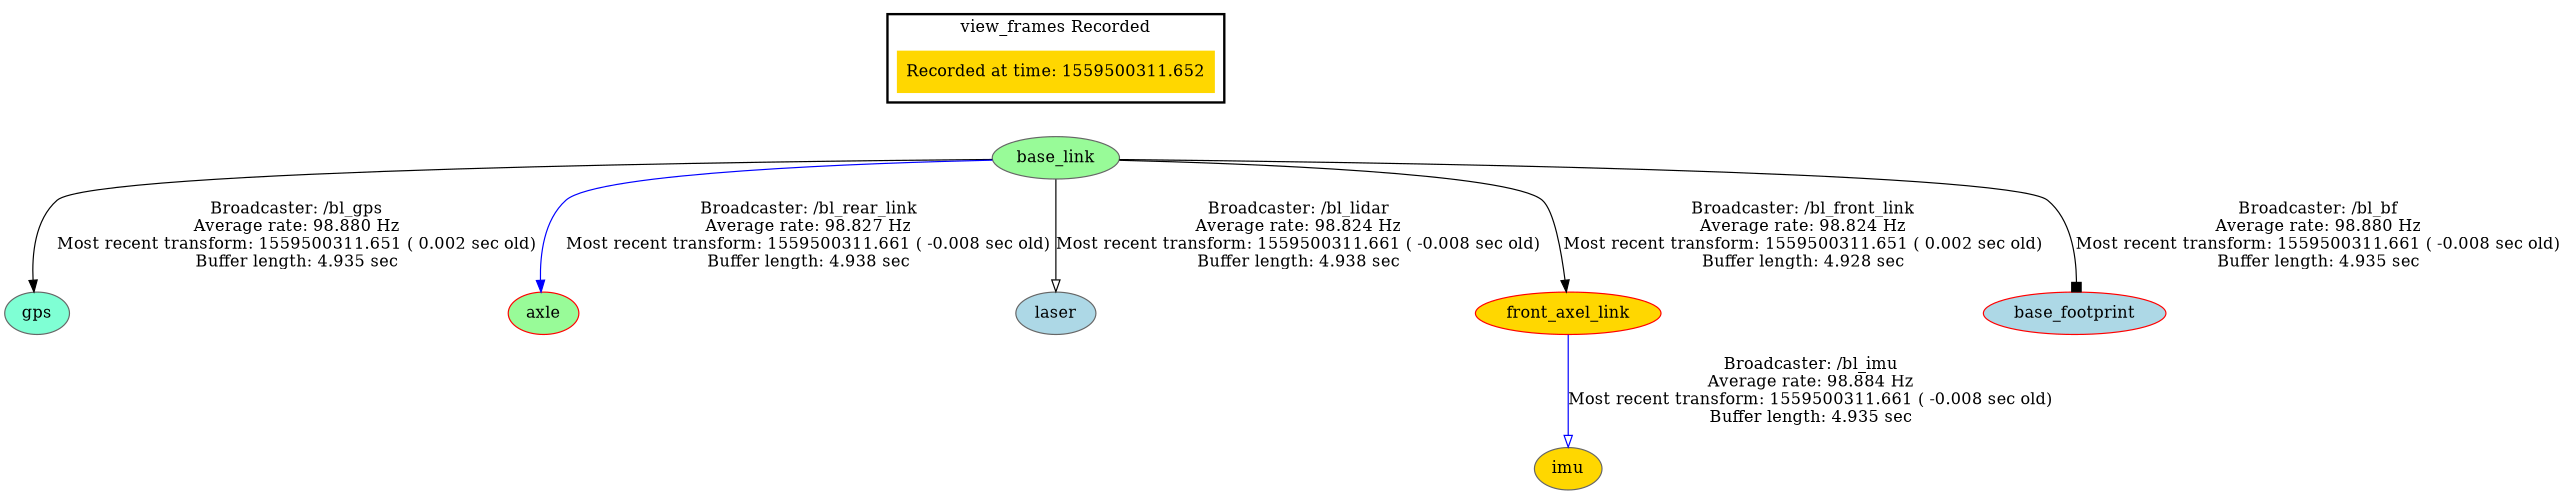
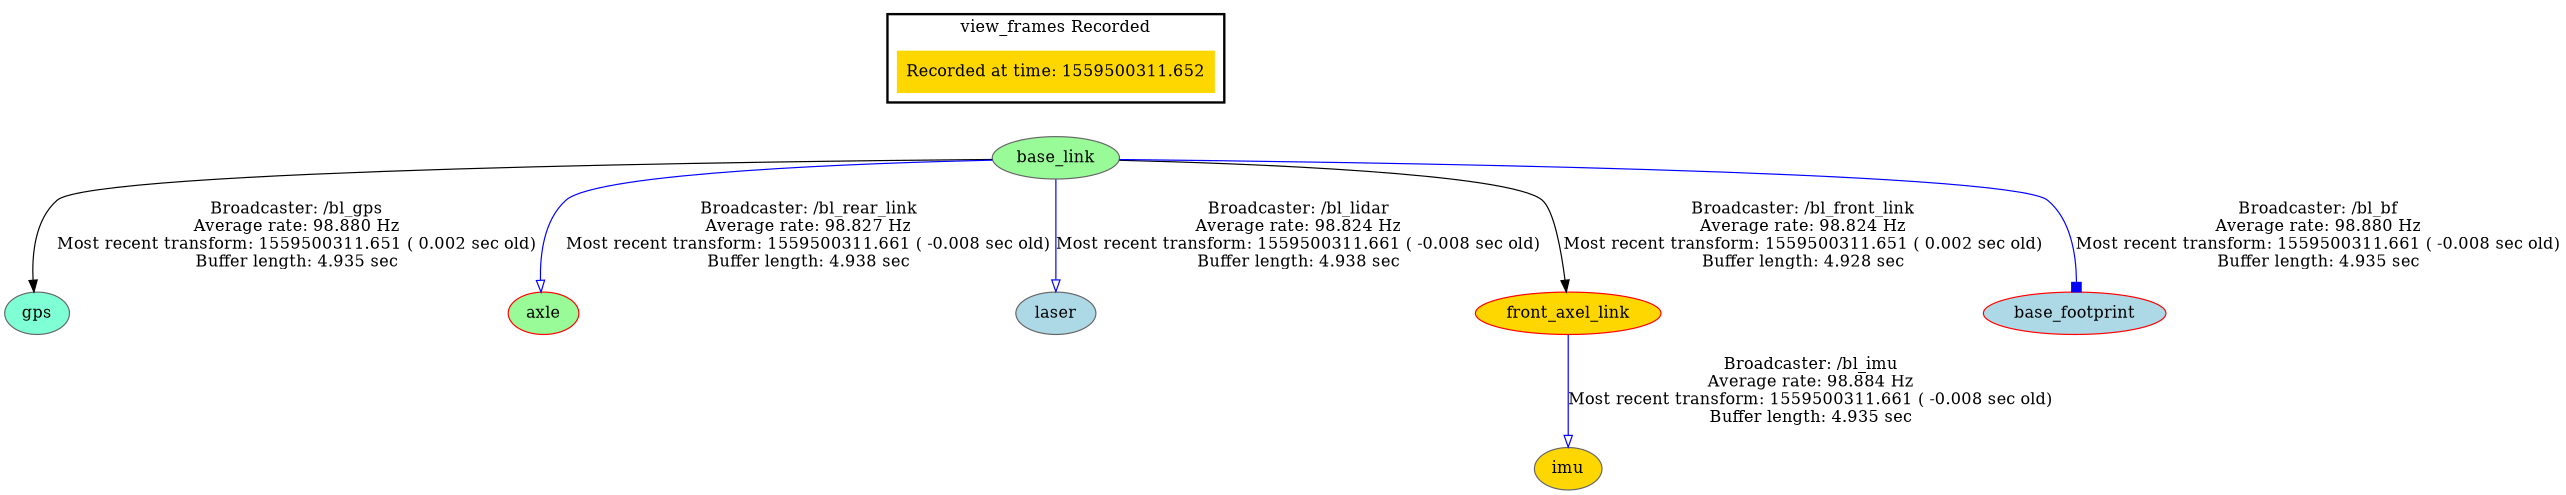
(1628, 169) -> (1628, 169)
(734, 172) -> (734, 172)
(1056, 229) -> (1056, 229)
